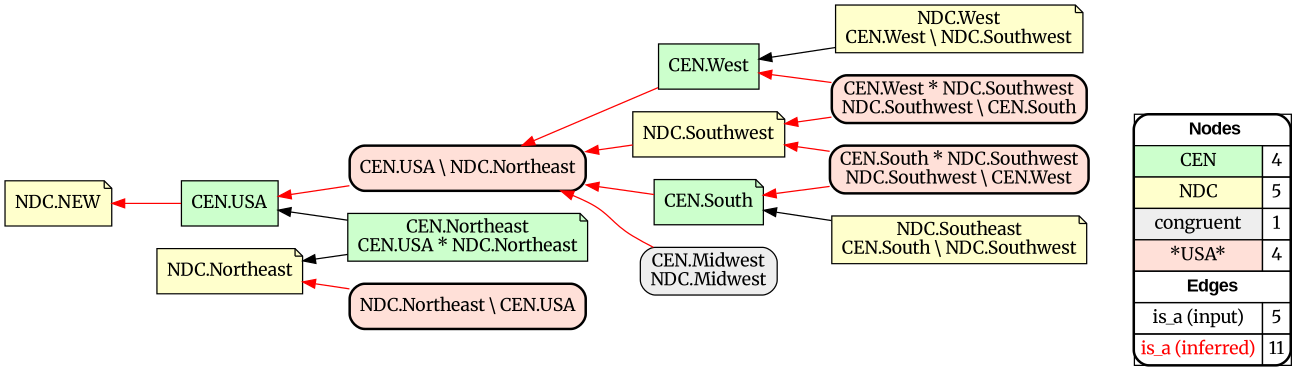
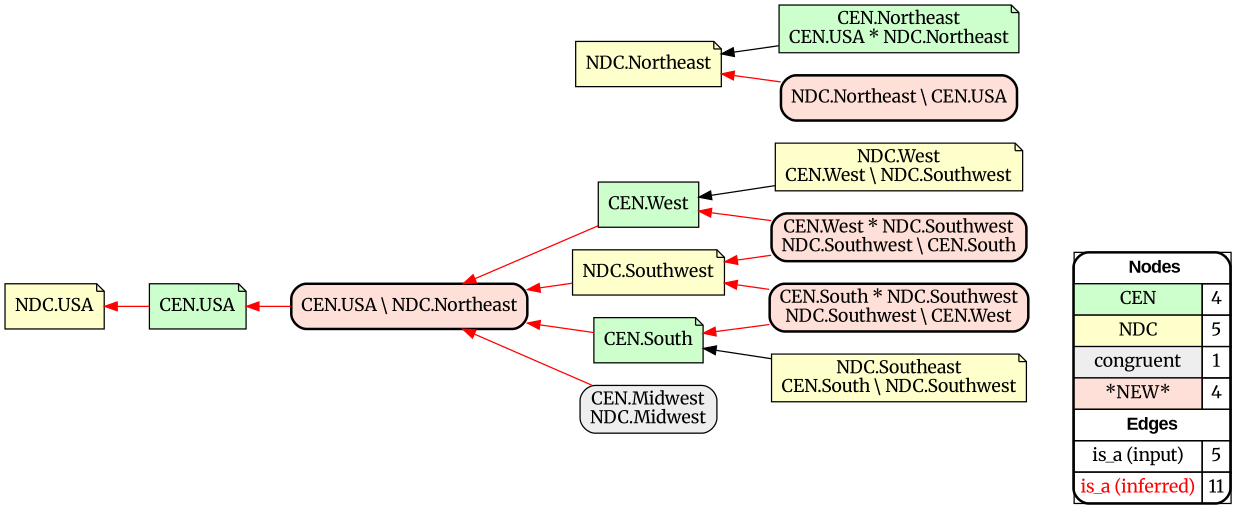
(58, 203) -> (55, 306)
(230, 203) -> (198, 306)
(319, 216) -> none
(1198, 255) -> (1138, 393)
